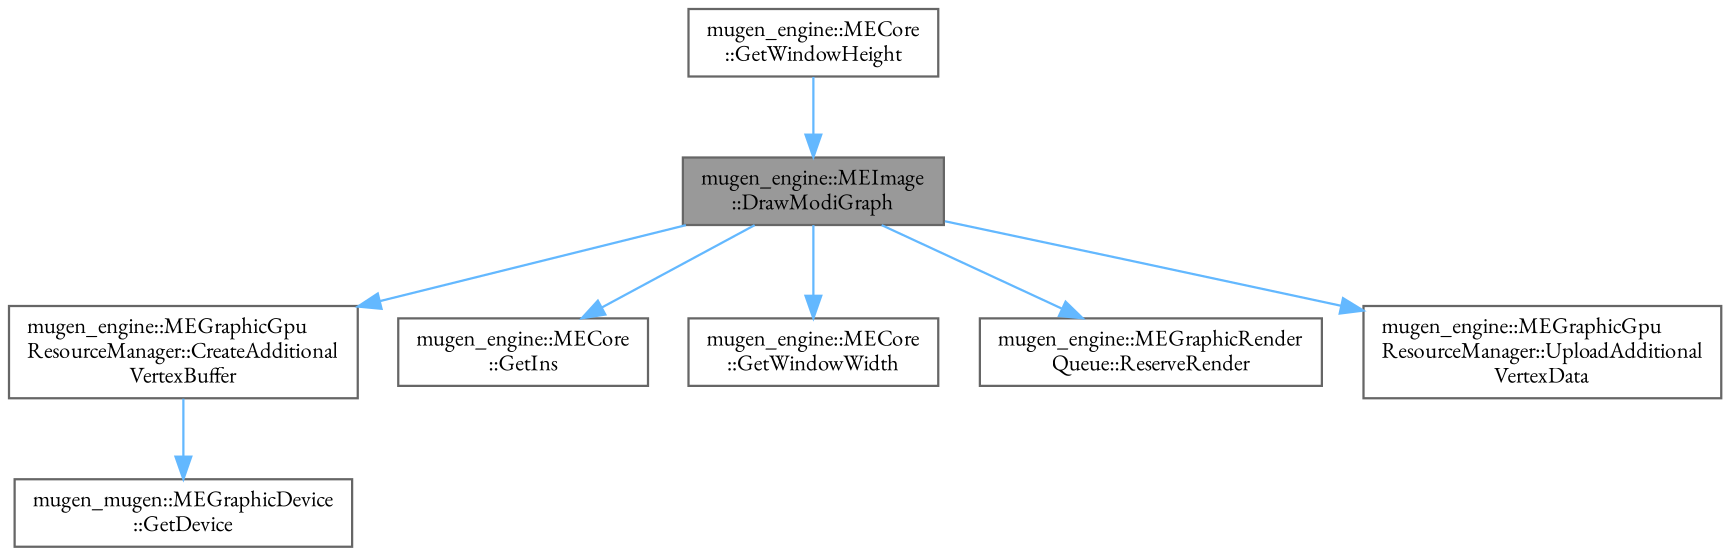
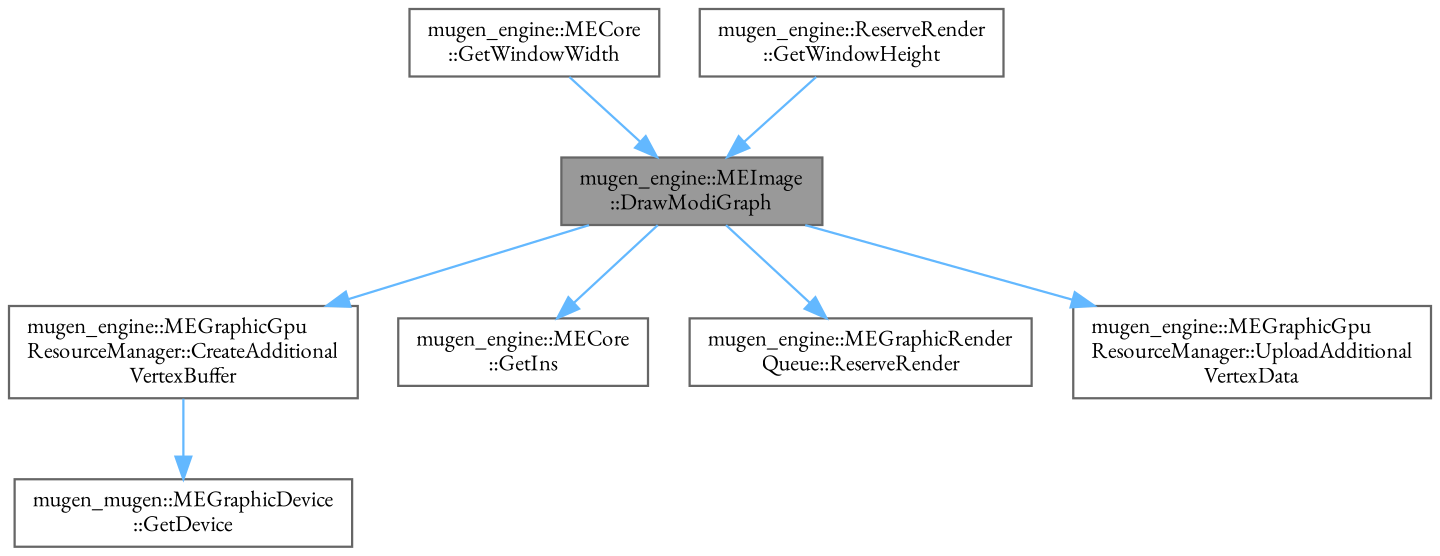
(813, 43) -> (852, 43)
(813, 260) -> (605, 109)
